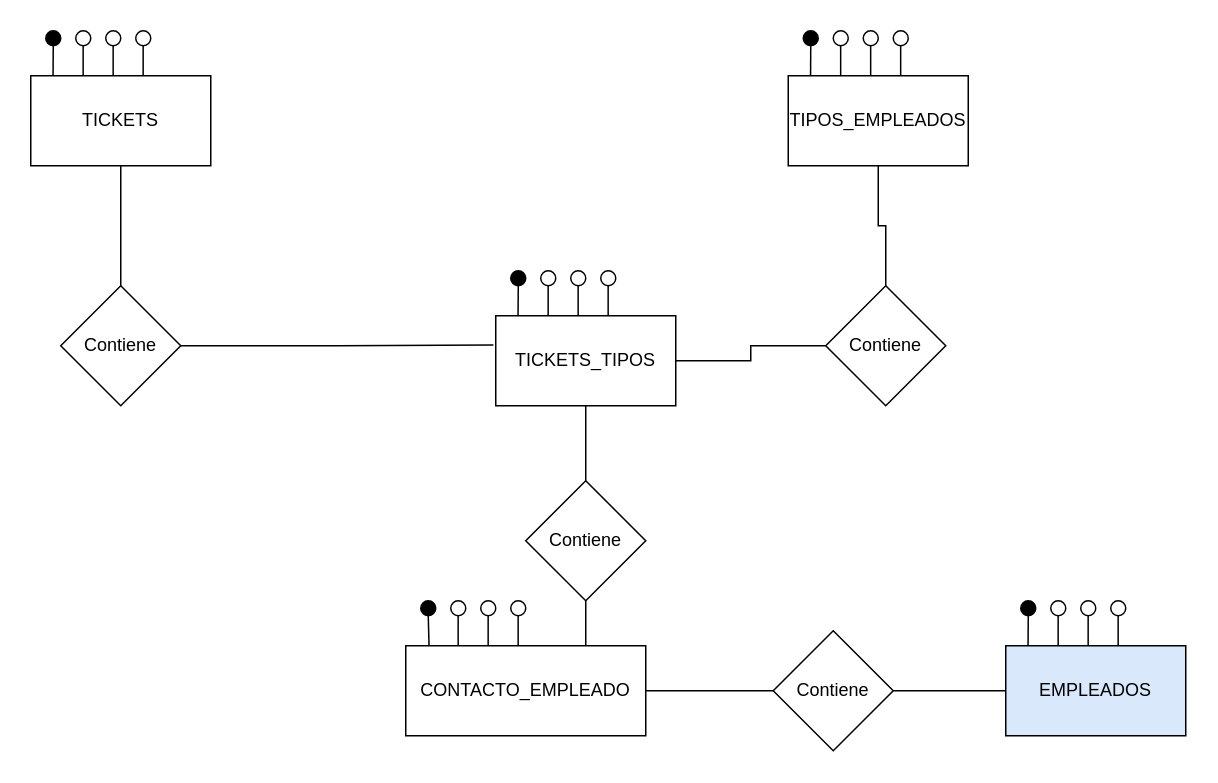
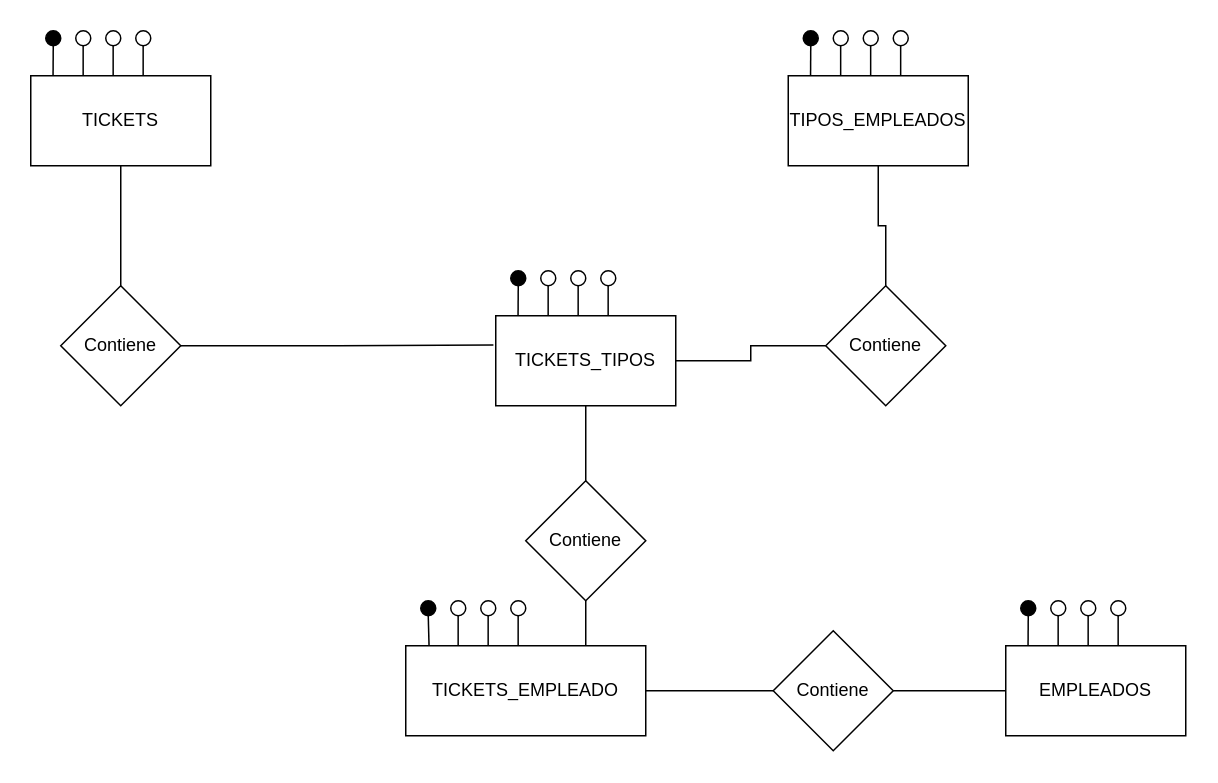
(526, 691) -> (526, 691)
(1096, 691) -> (1096, 691)
